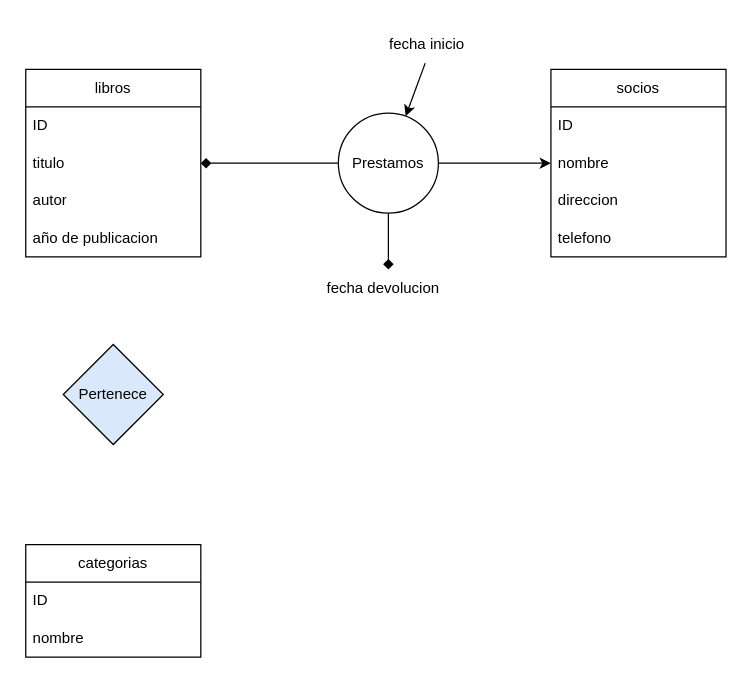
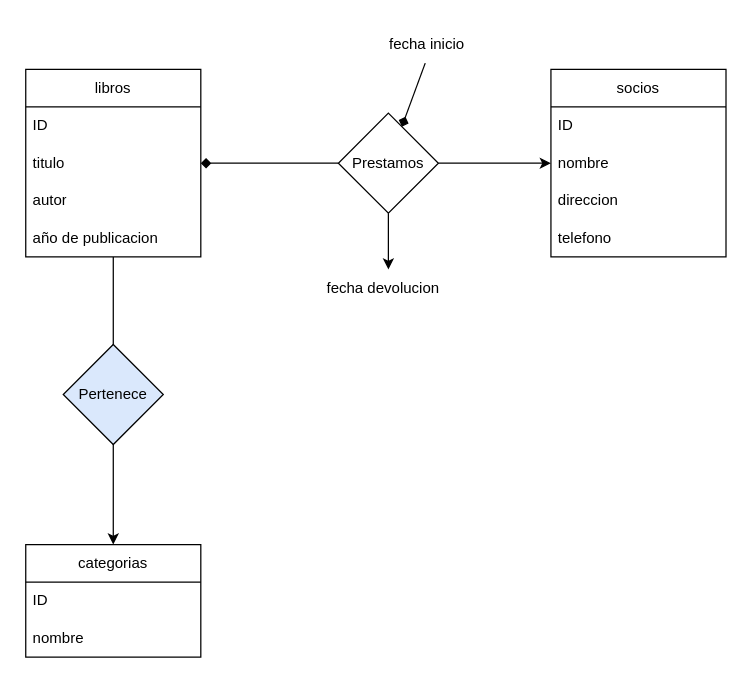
(409, 107) -> (407, 111)
(388, 163) -> (388, 163)
(388, 259) -> (388, 259)
none -> (113, 489)
